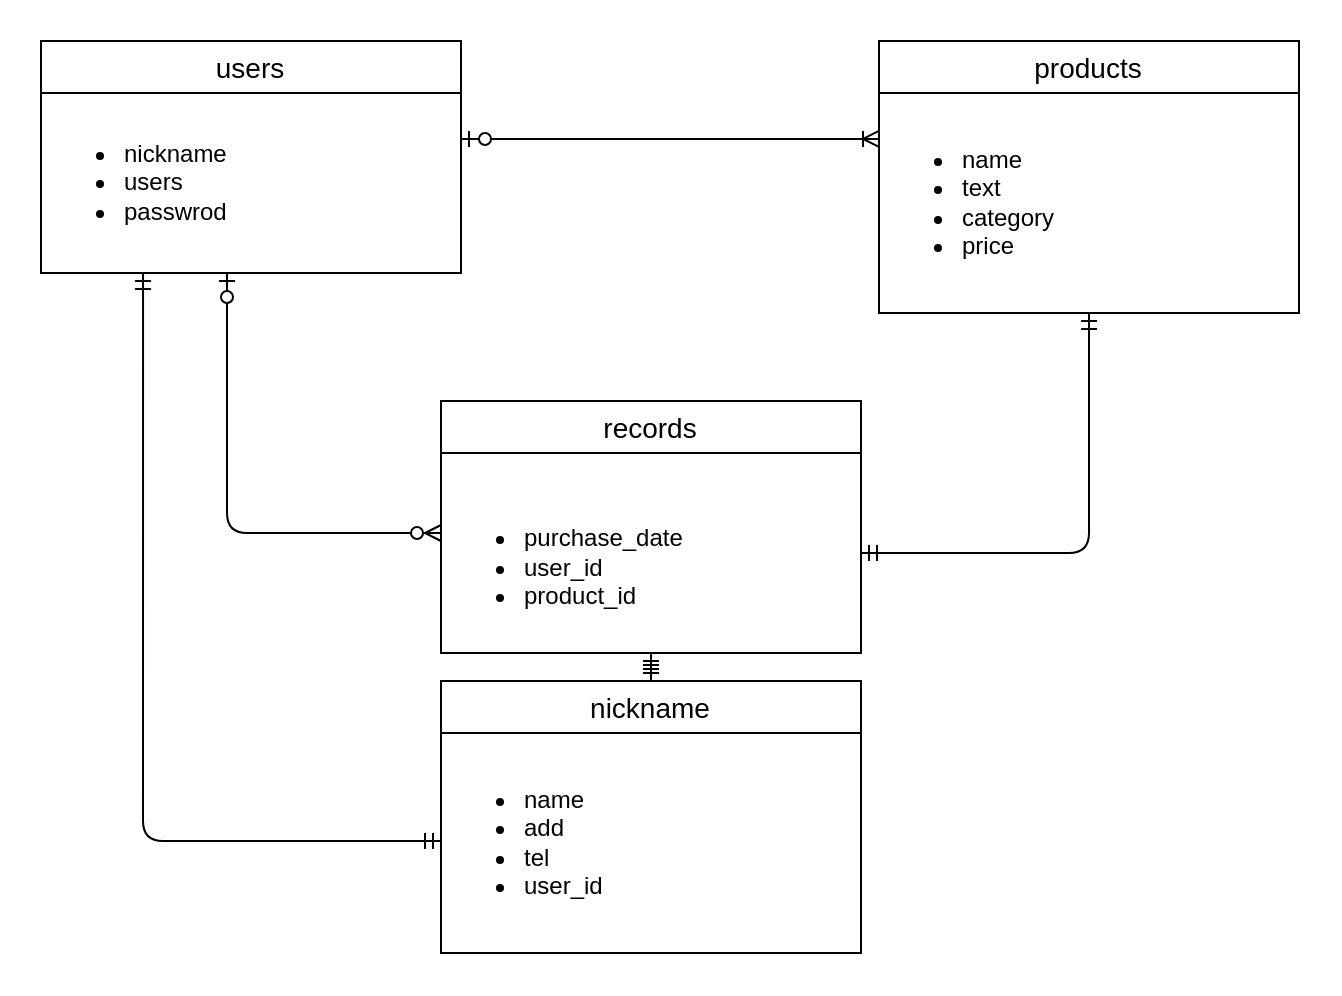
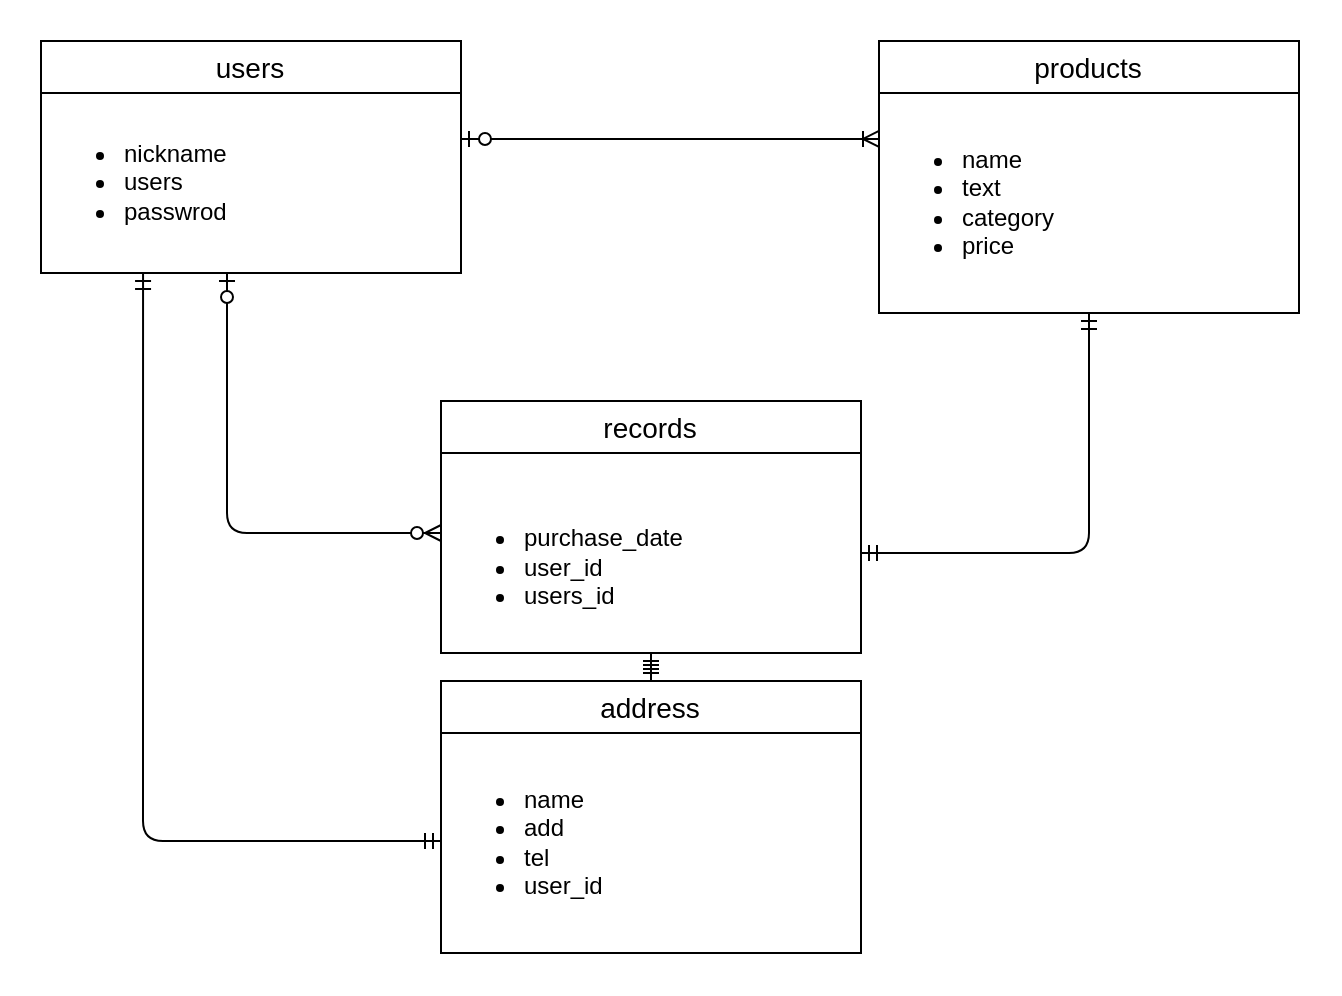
(532, 553) -> (532, 553)
(650, 709) -> (650, 709)
